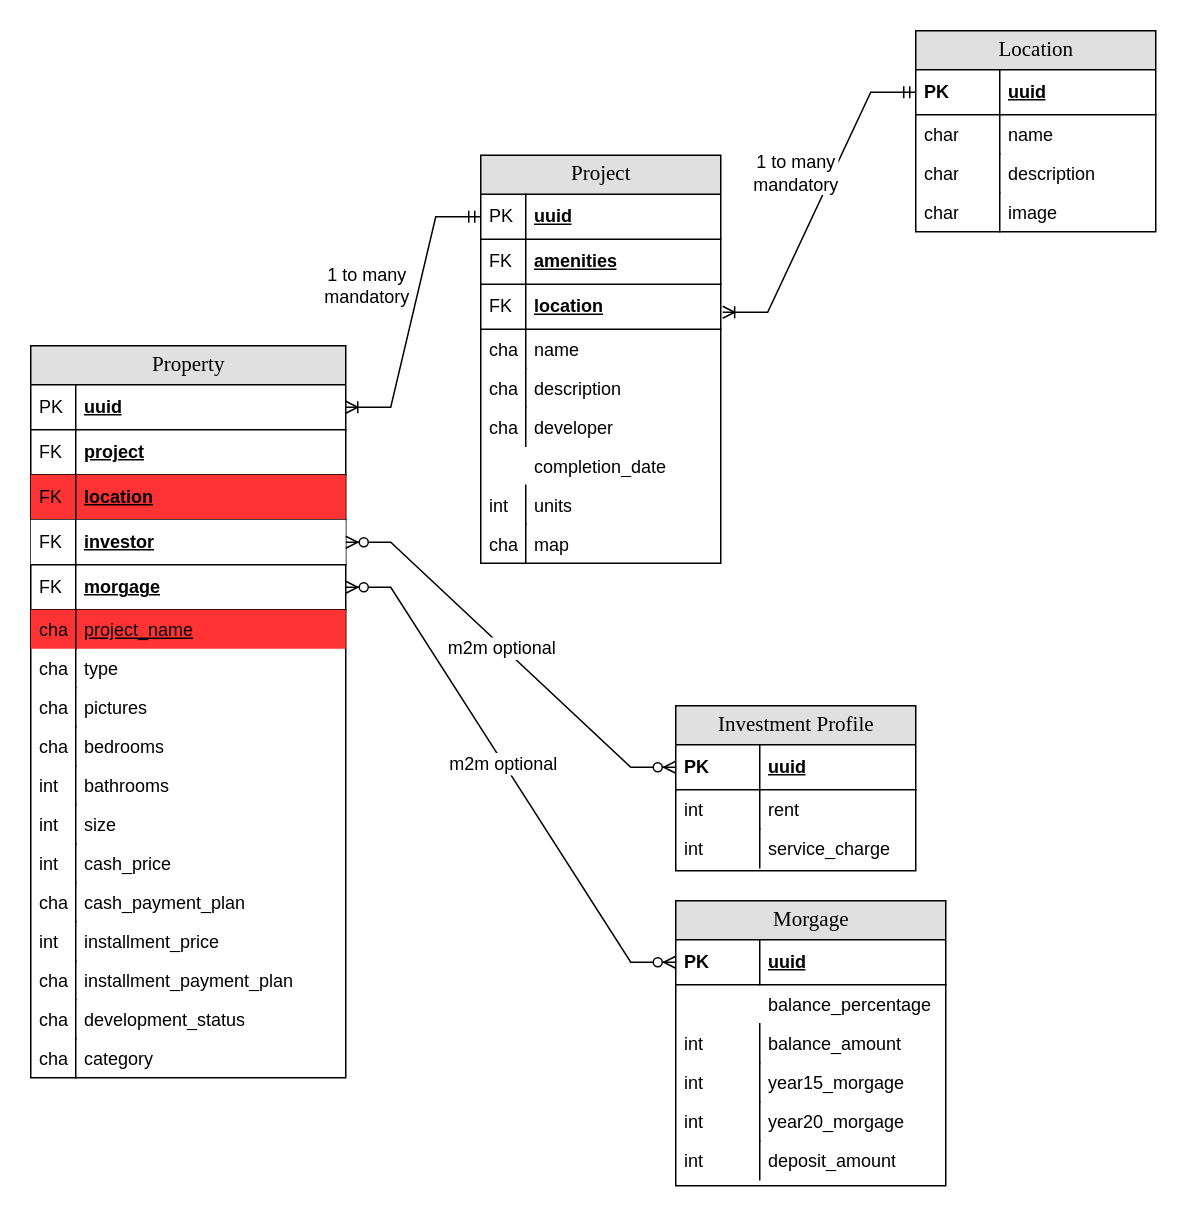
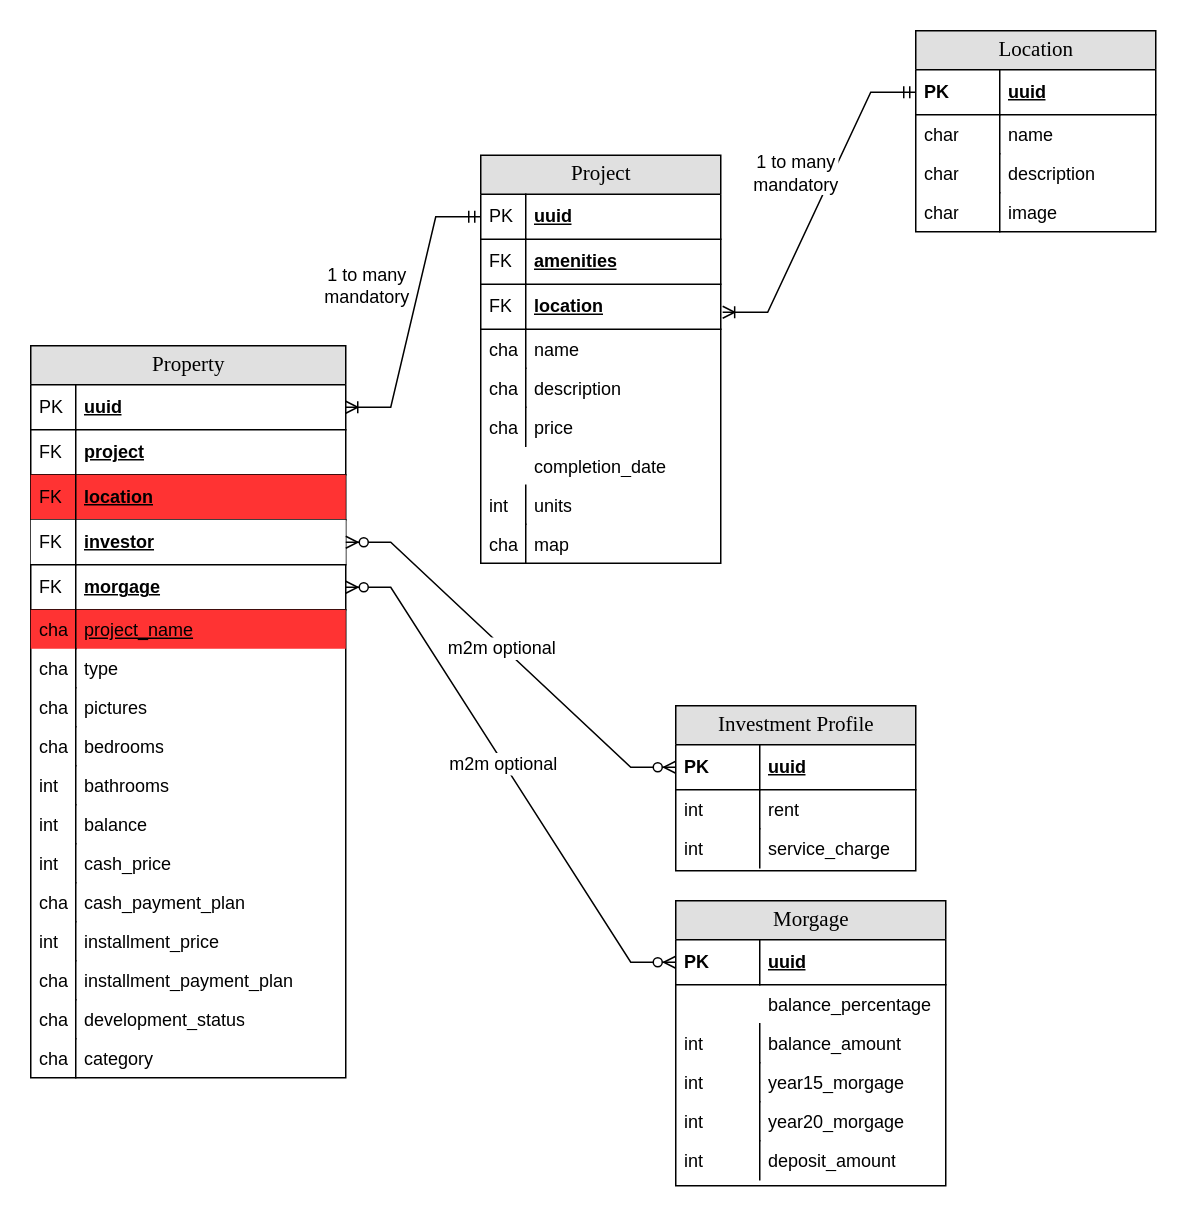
(578, 429) -> (558, 429)
(103, 826) -> (118, 826)
